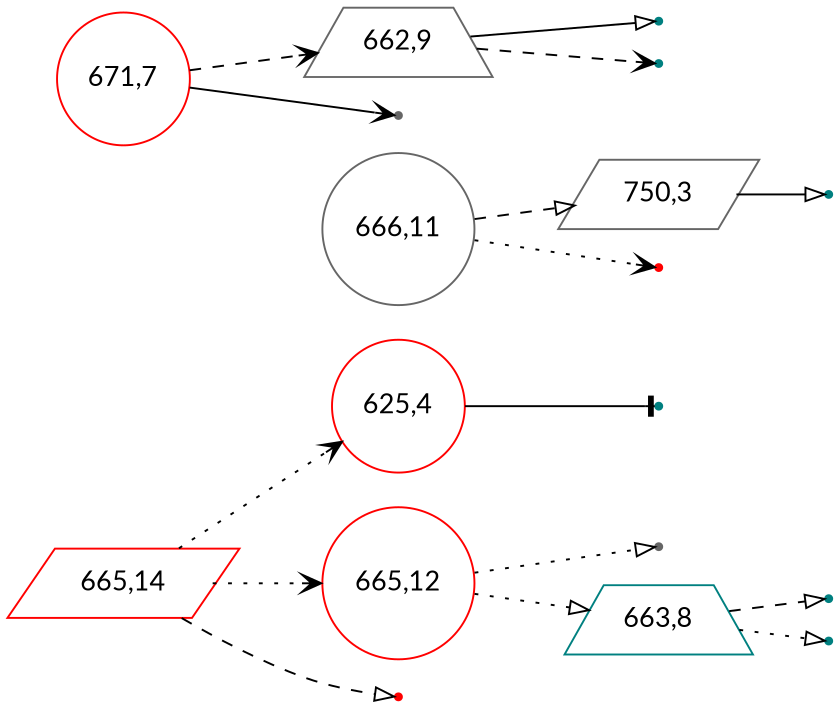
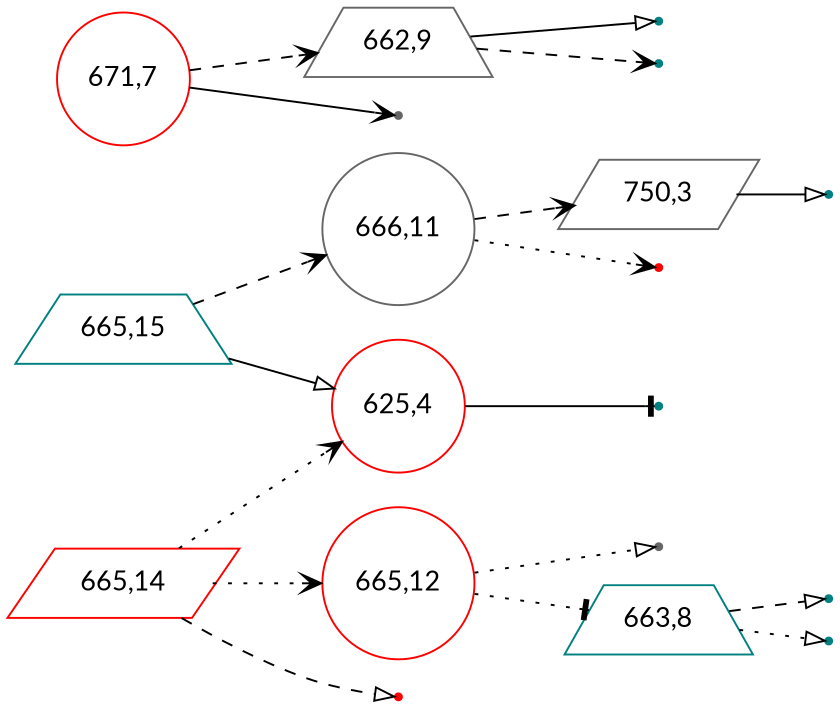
(515, 214) -> (515, 214)
none -> (123, 329)
(527, 601) -> (527, 601)
